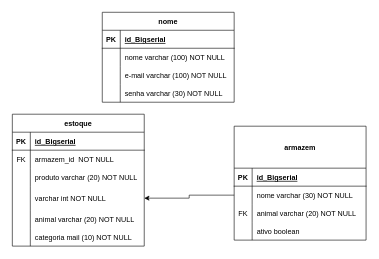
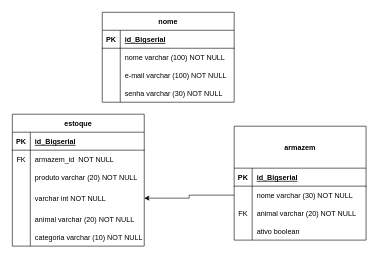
(85, 238) -> (93, 238)
